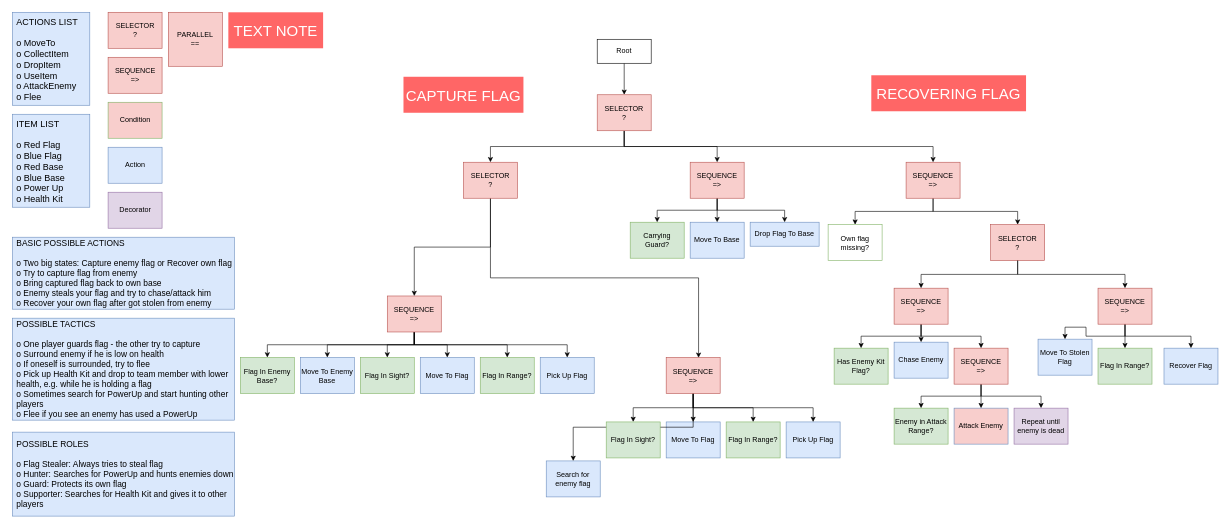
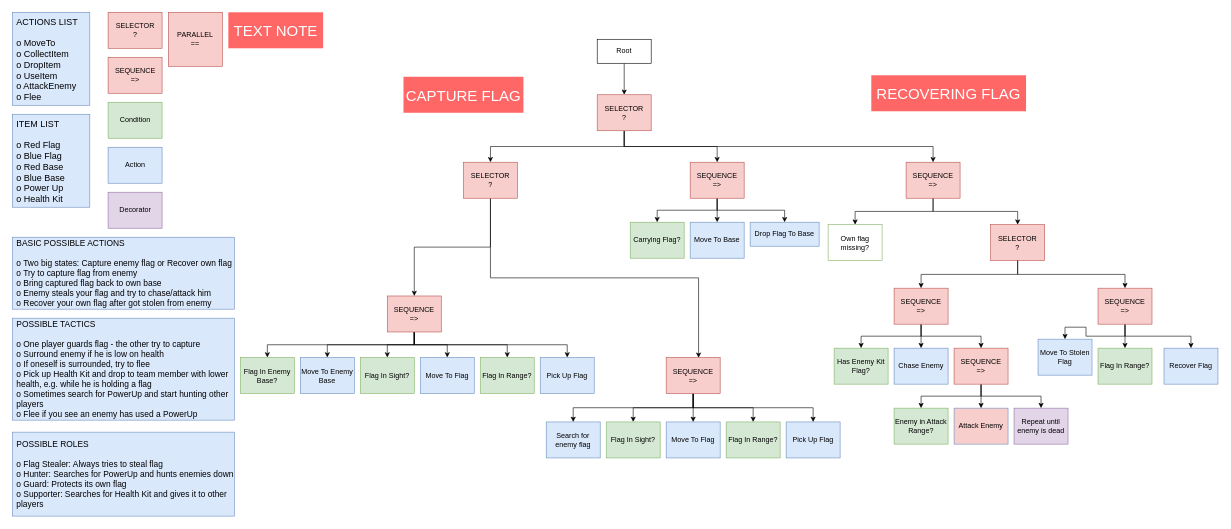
(135, 120) -> (135, 120)
(657, 240) -> (657, 240)
(921, 360) -> (921, 366)
(573, 479) -> (573, 440)
